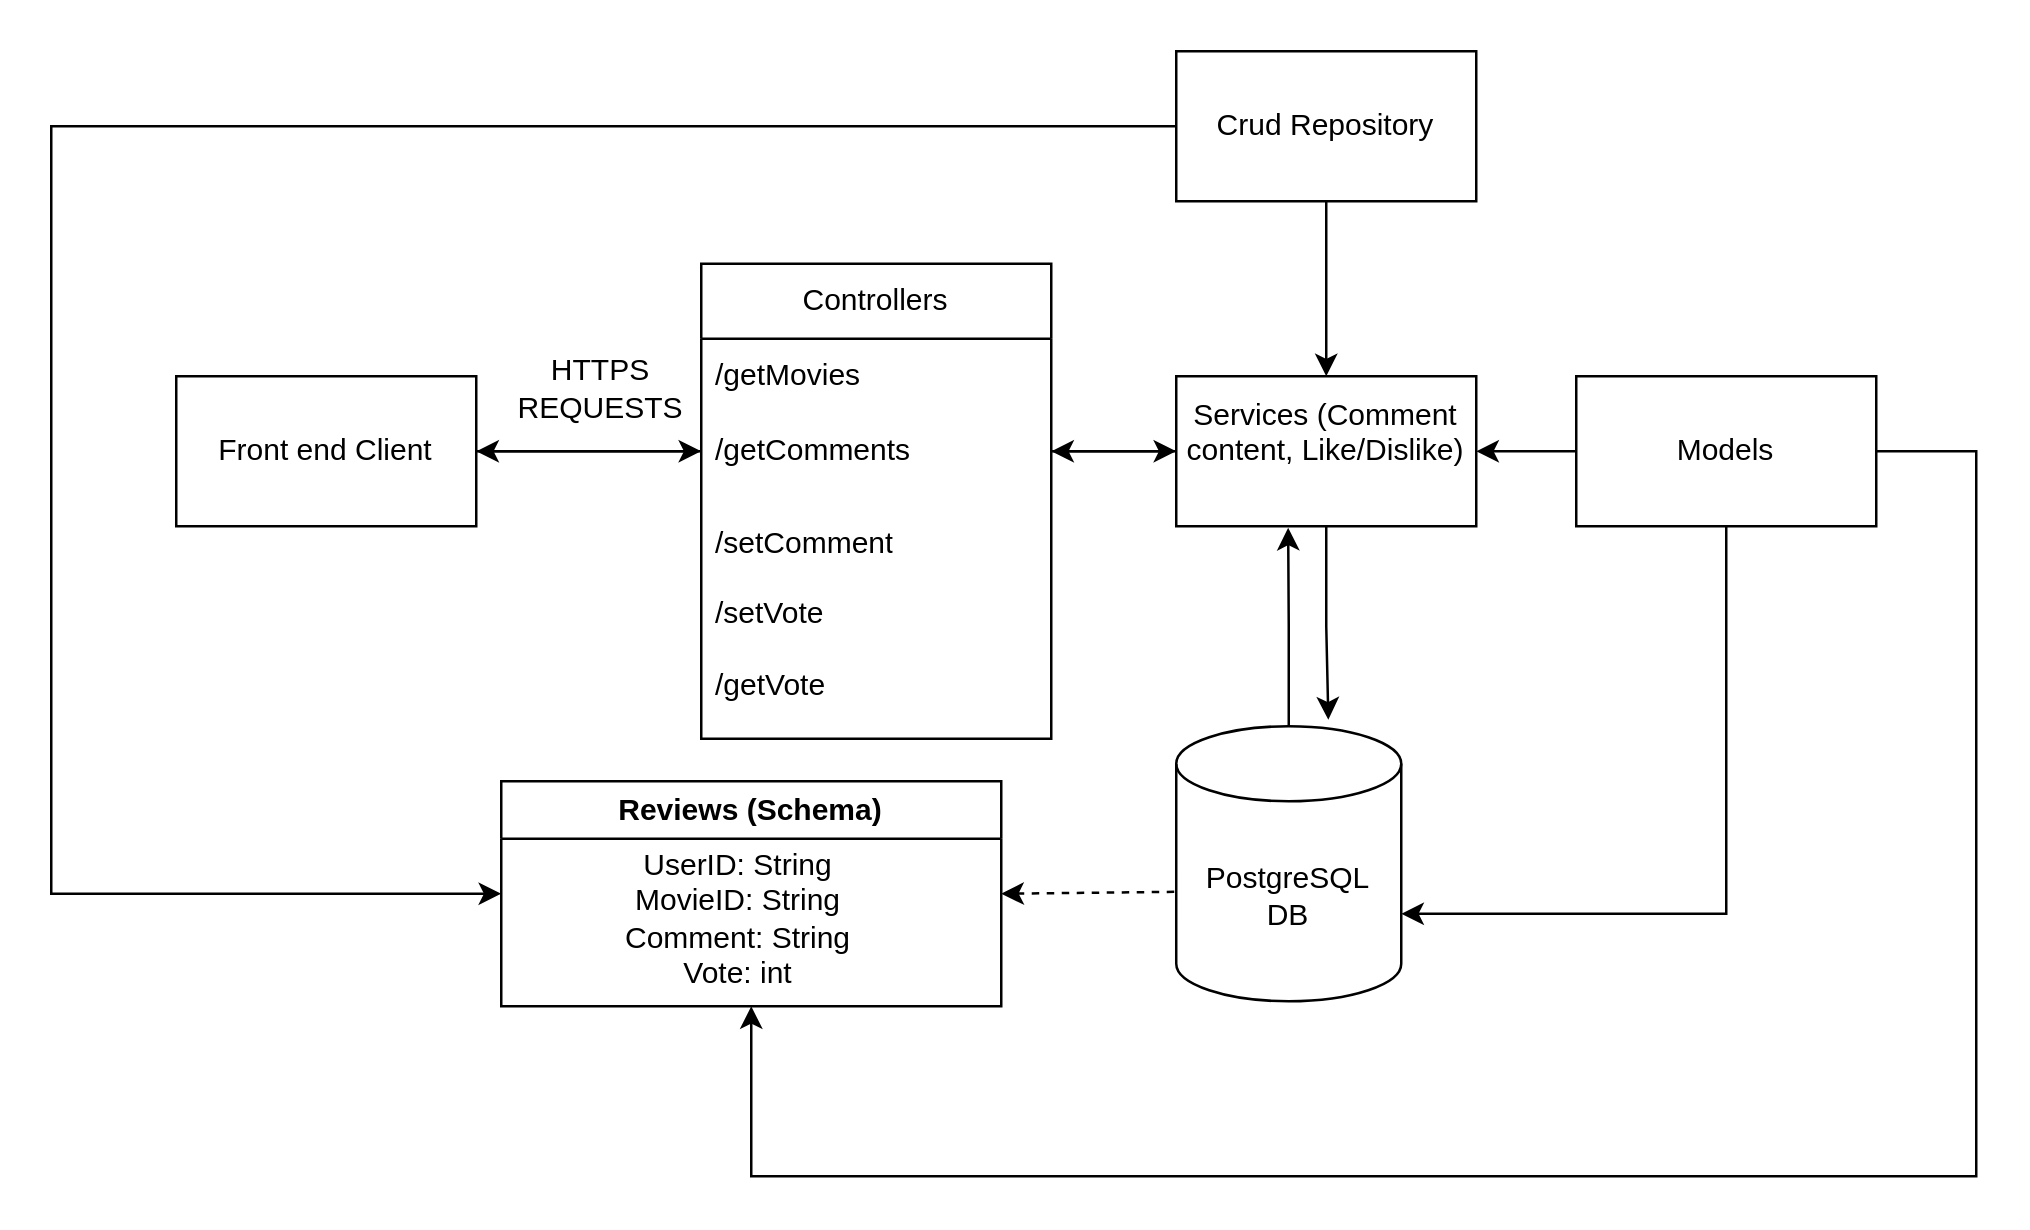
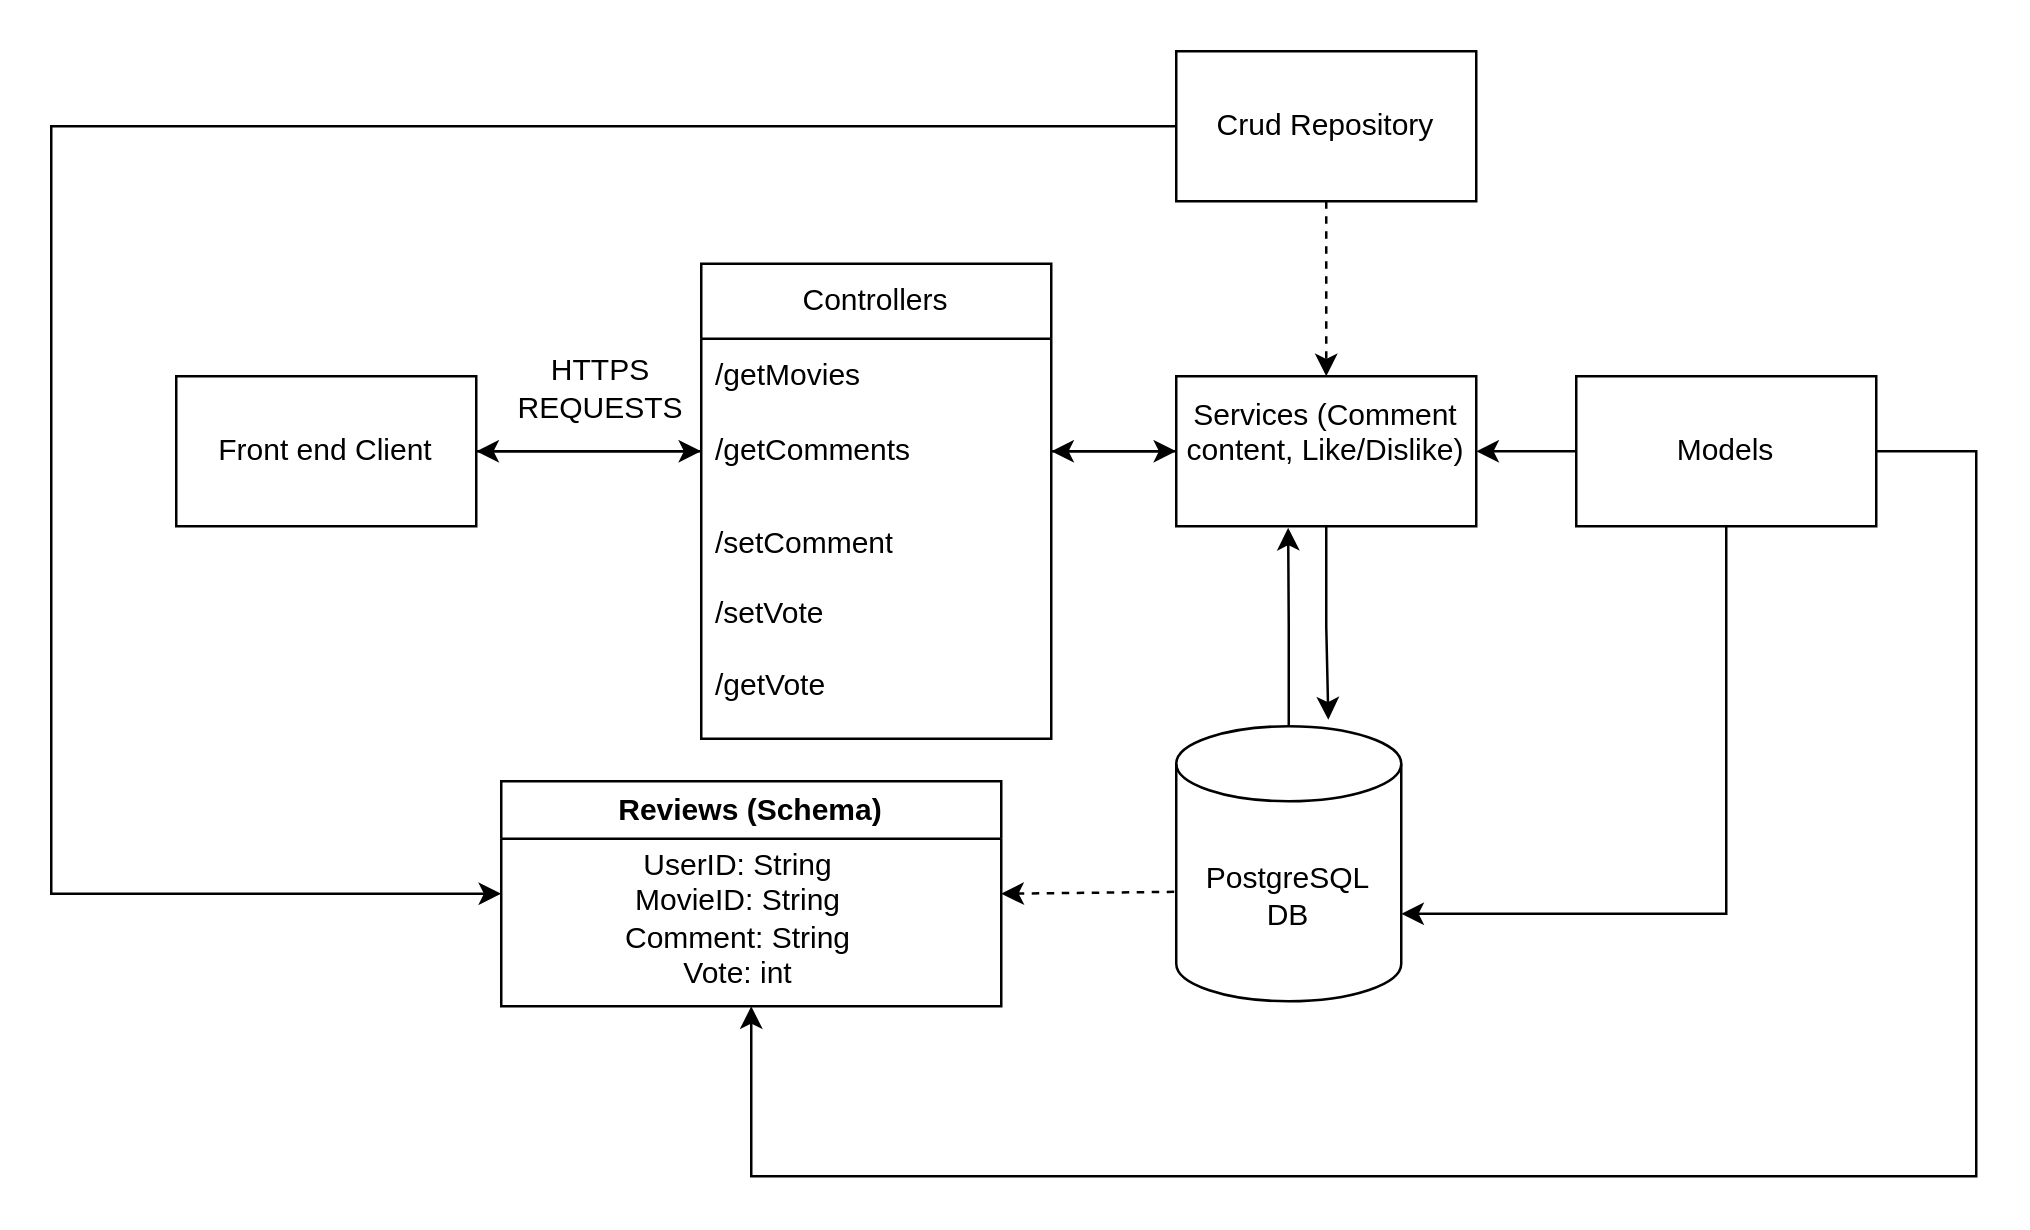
(1326, 277) -> (1326, 277)
